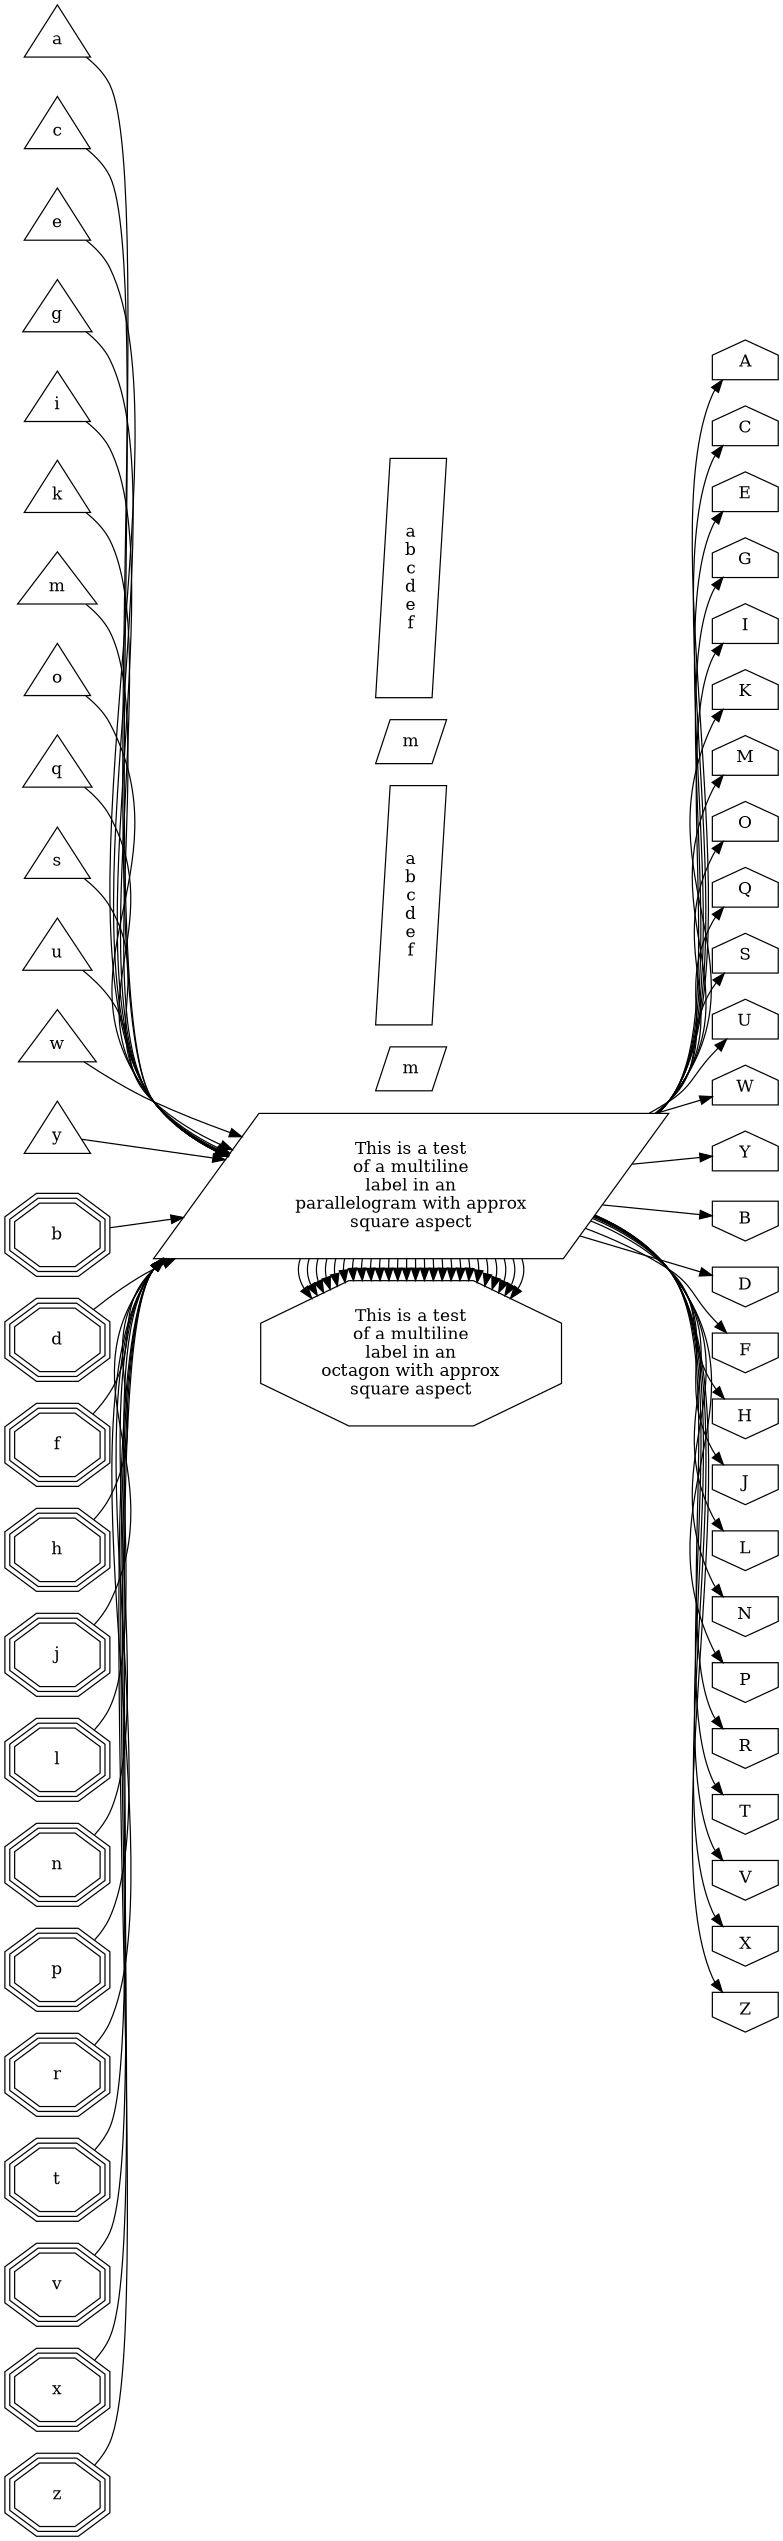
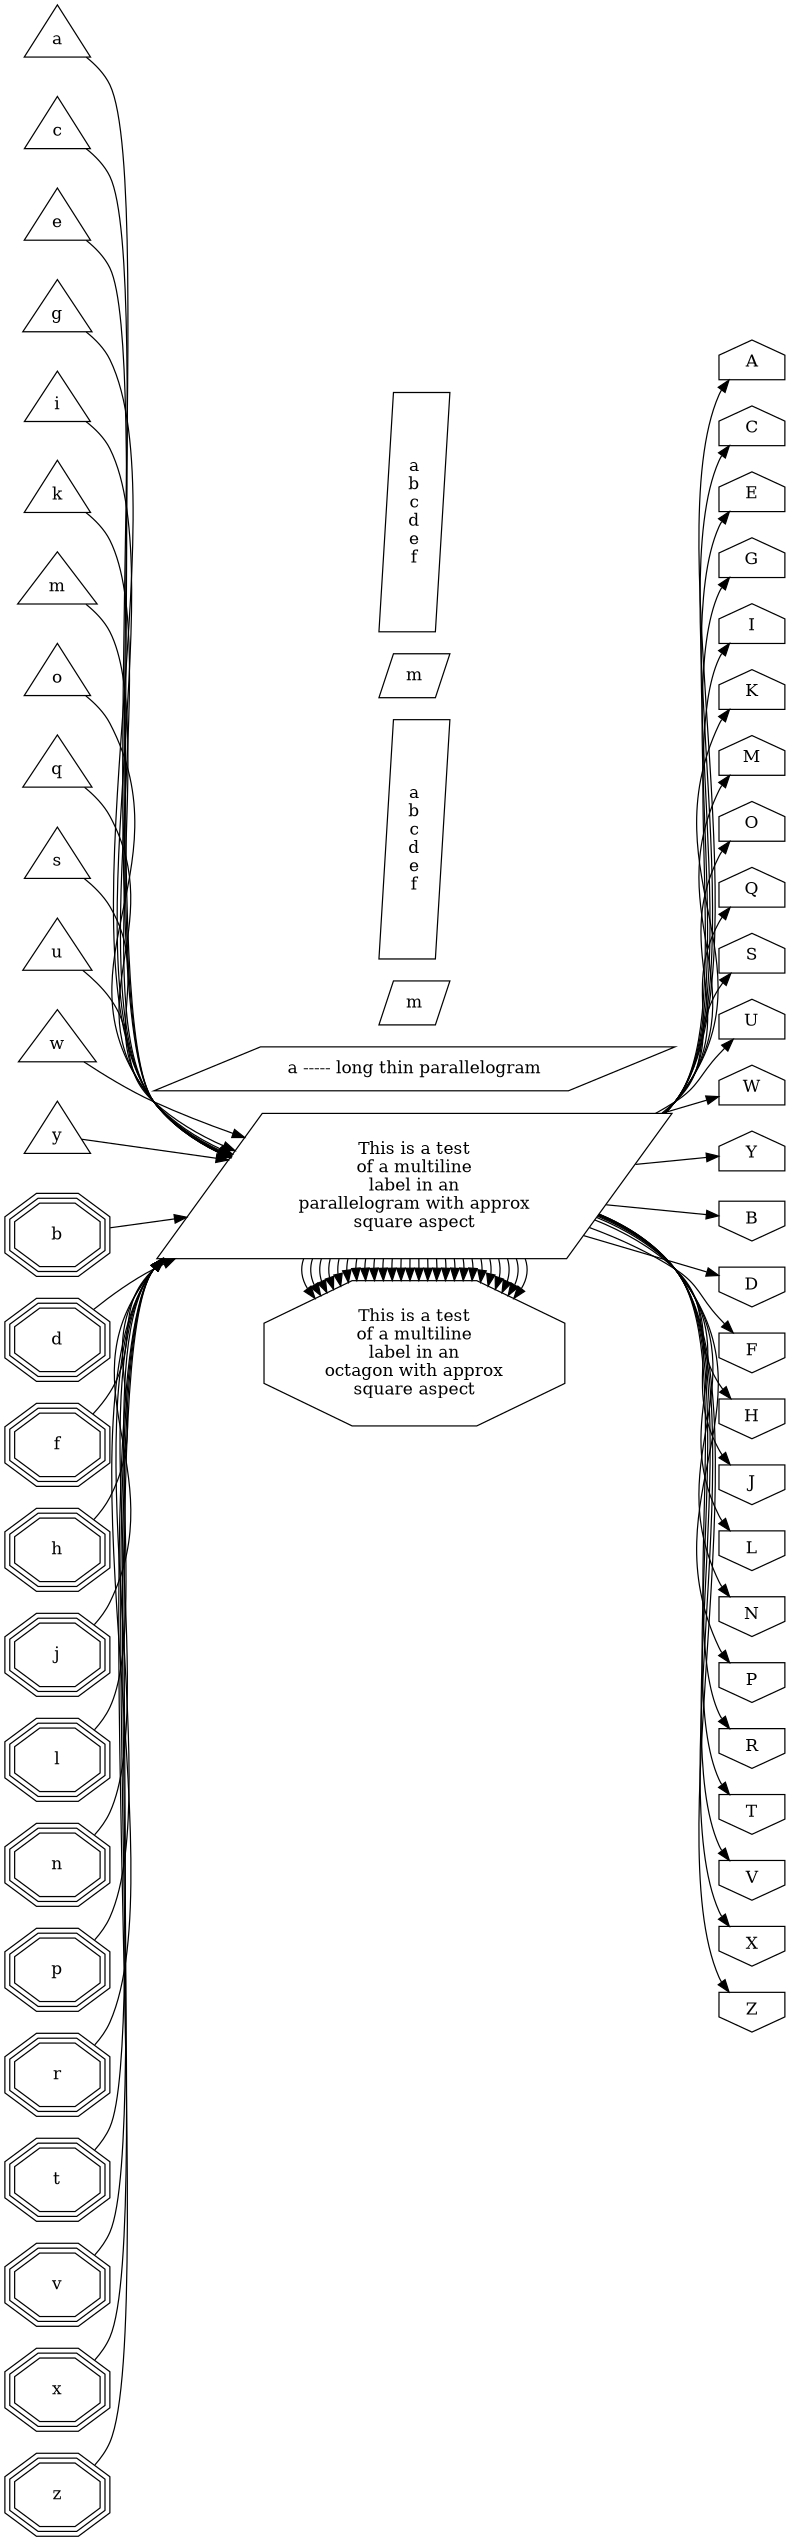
none -> (414, 1069)
